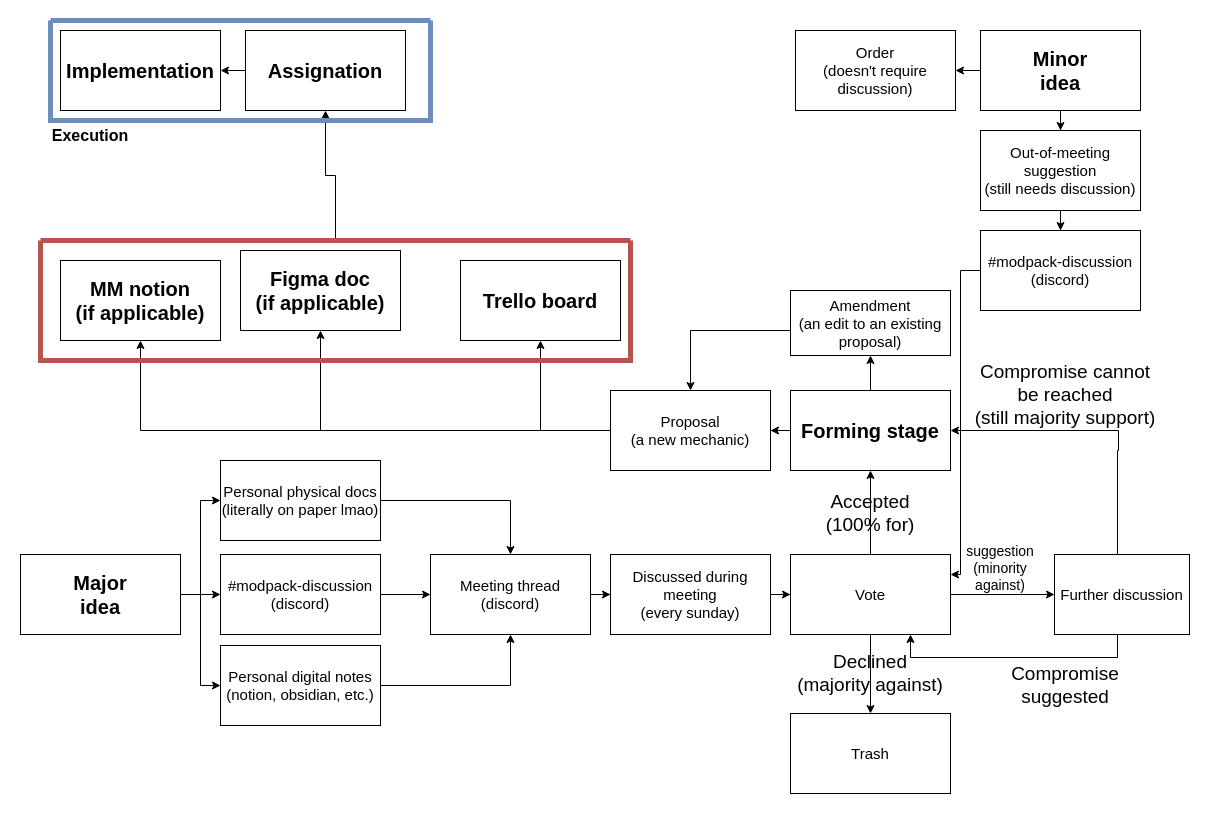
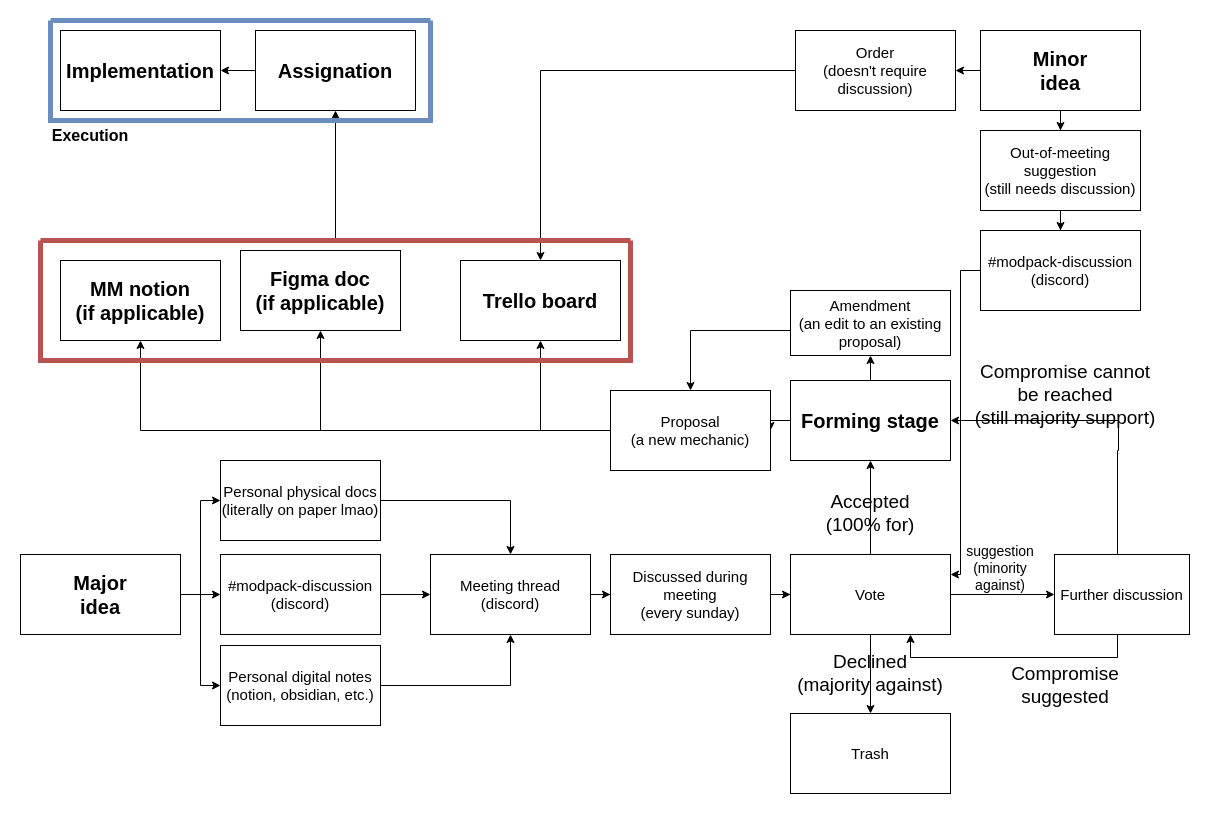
(326, 71) -> (336, 71)
none -> (577, 71)
(871, 431) -> (871, 421)
